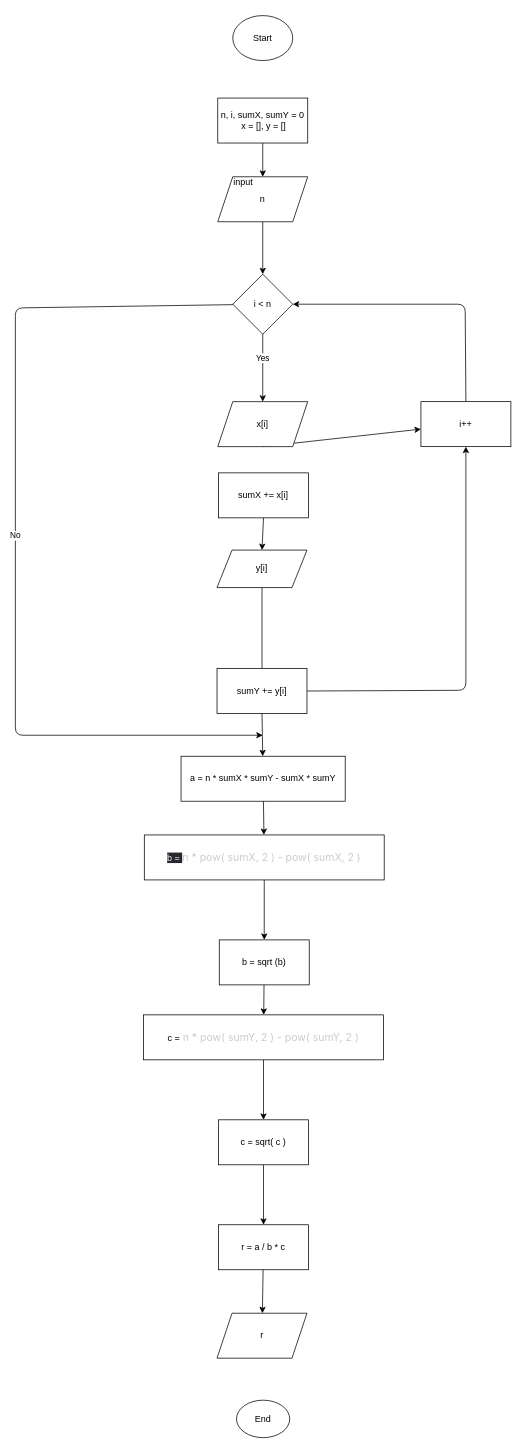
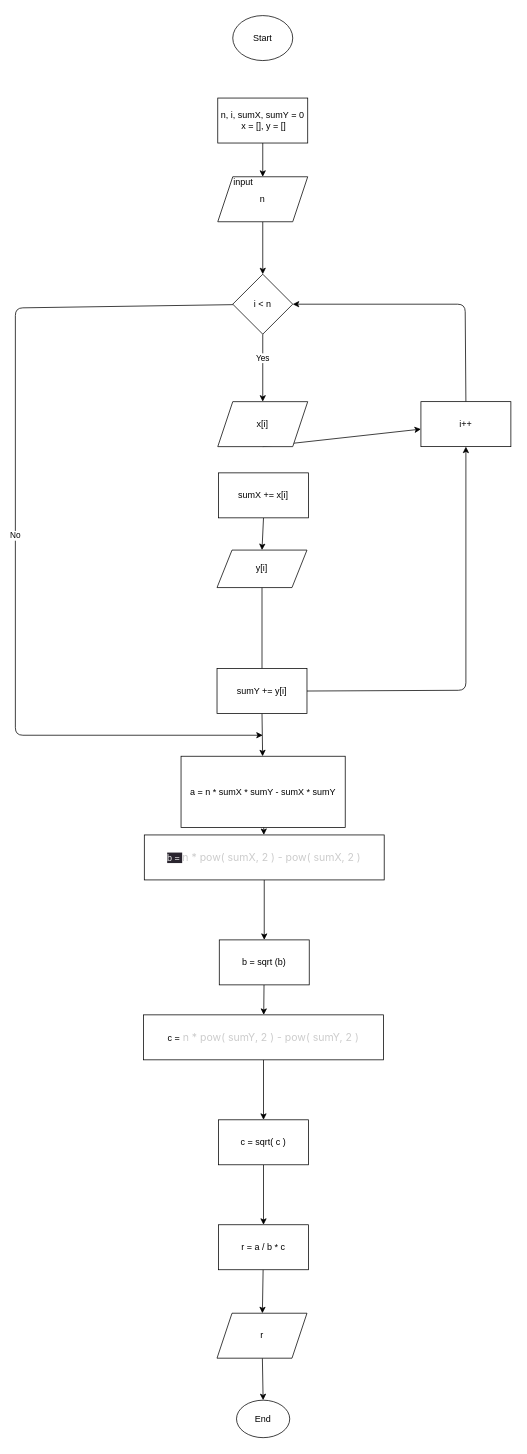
(263, 779) -> (263, 792)
none -> (263, 1377)
